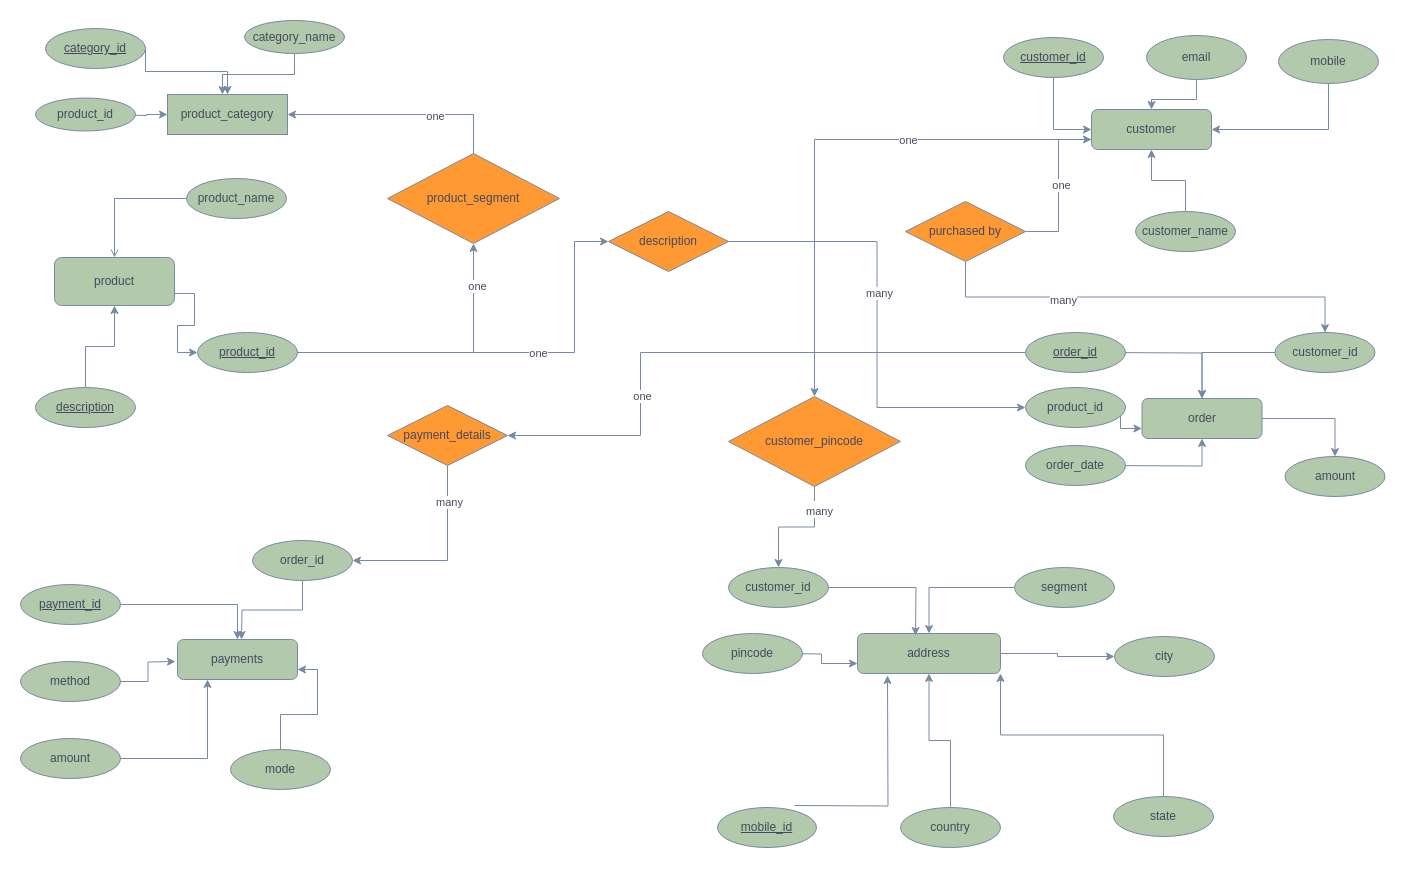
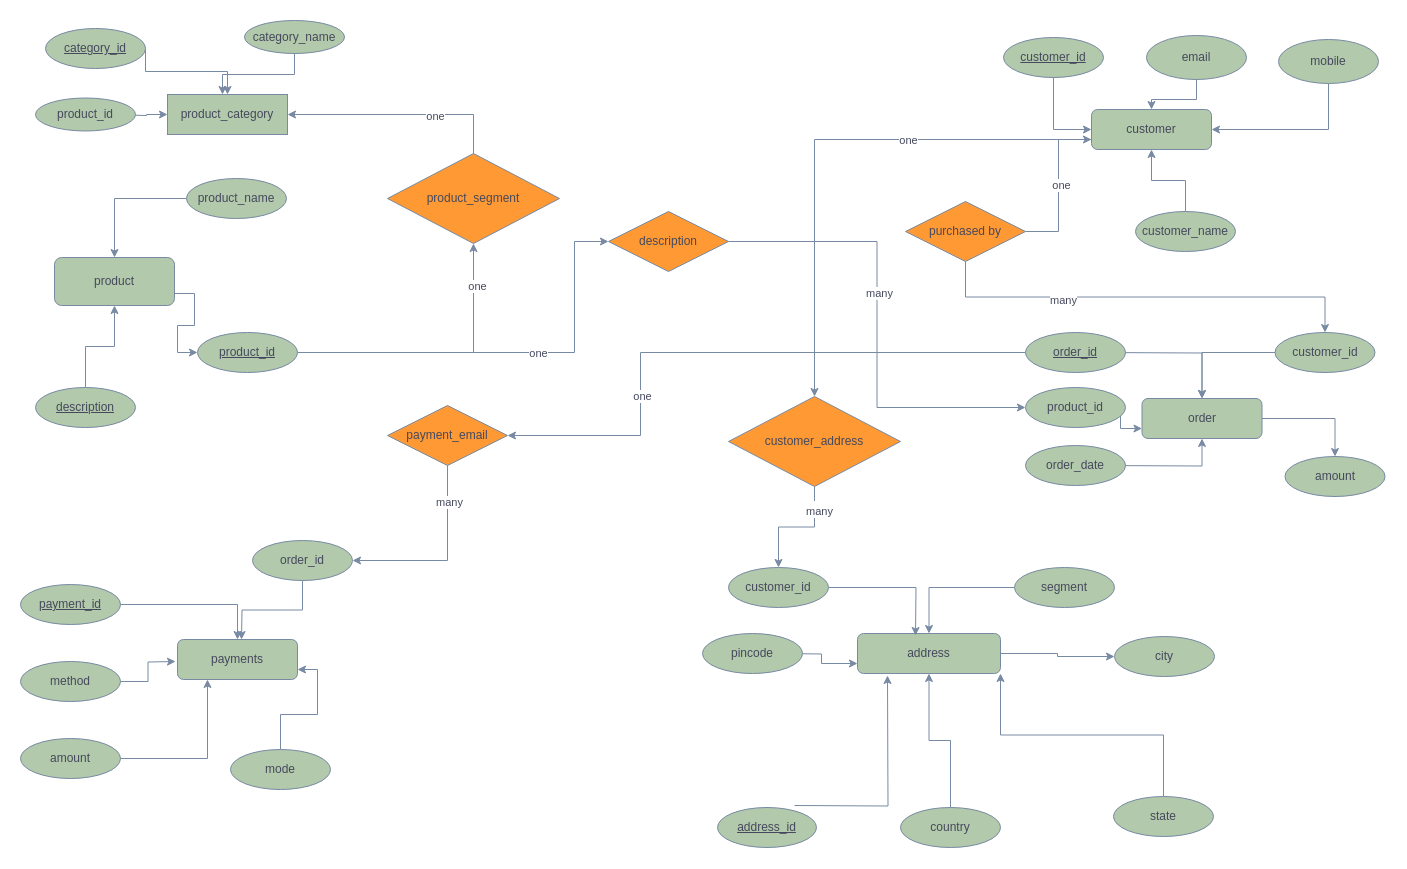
(115, 251) -> (115, 249)
(448, 436) -> (448, 436)
(815, 442) -> (815, 442)
(767, 828) -> (767, 828)
